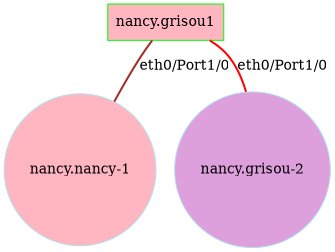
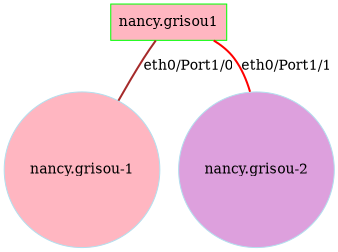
(283, 66) -> (287, 66)
(80, 170) -> (82, 170)
